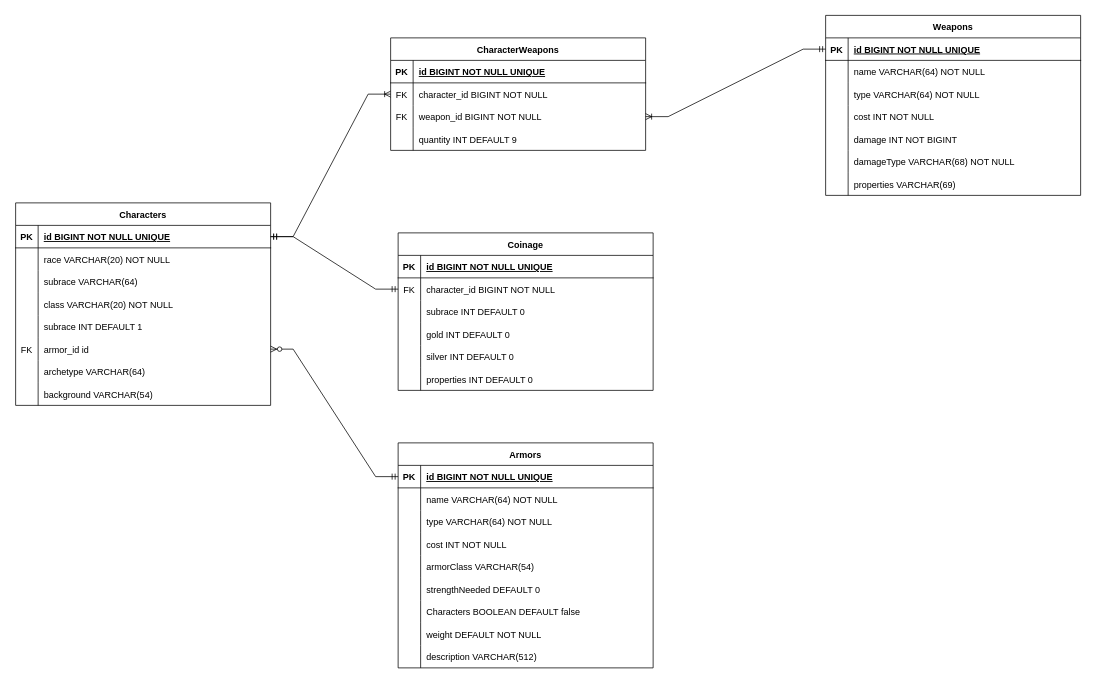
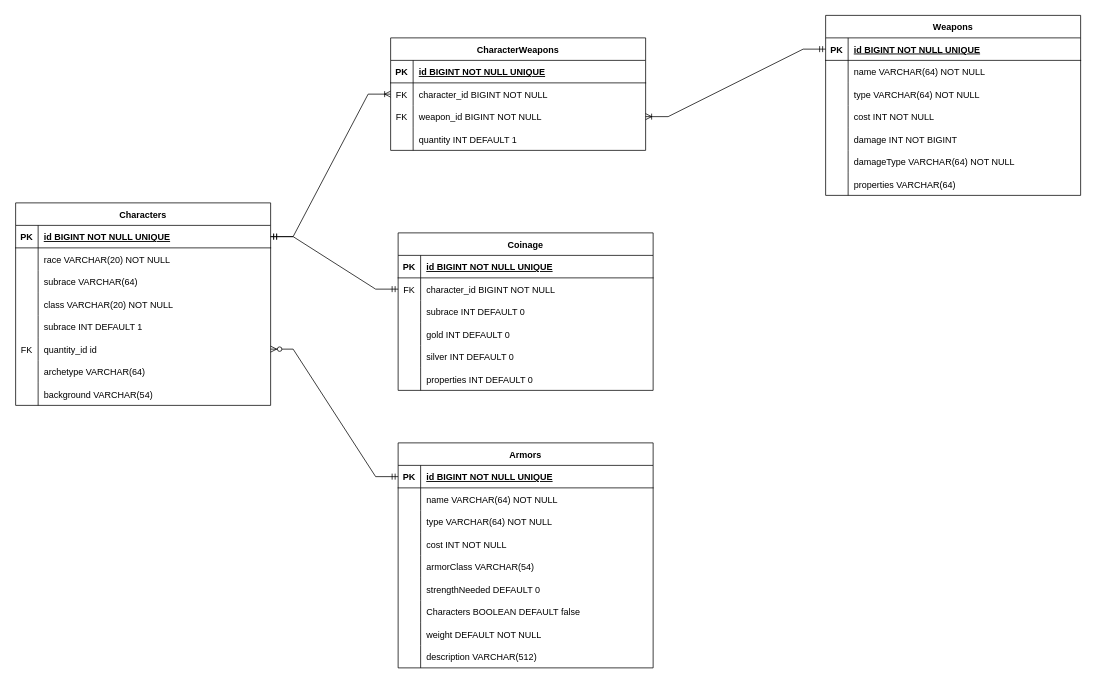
(469, 140) -> (469, 140)
(928, 162) -> (928, 162)
(907, 185) -> (907, 185)
(68, 350) -> (74, 350)
